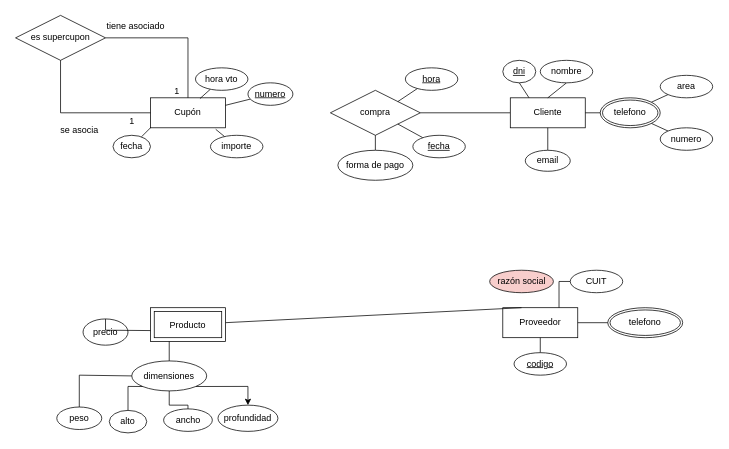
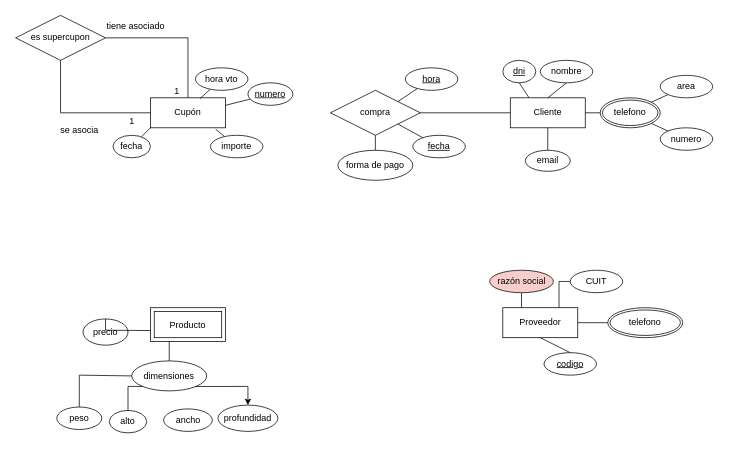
(374, 315) -> (522, 301)
(540, 364) -> (570, 364)
(172, 405) -> none
